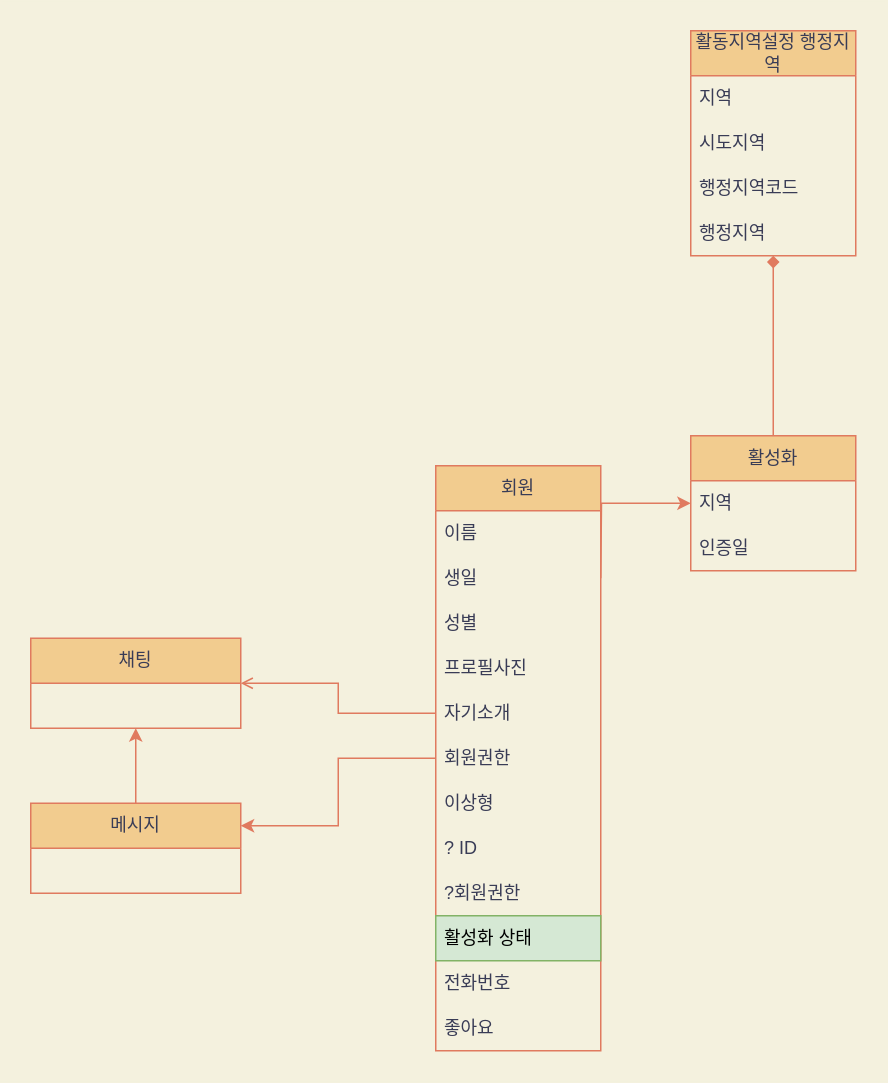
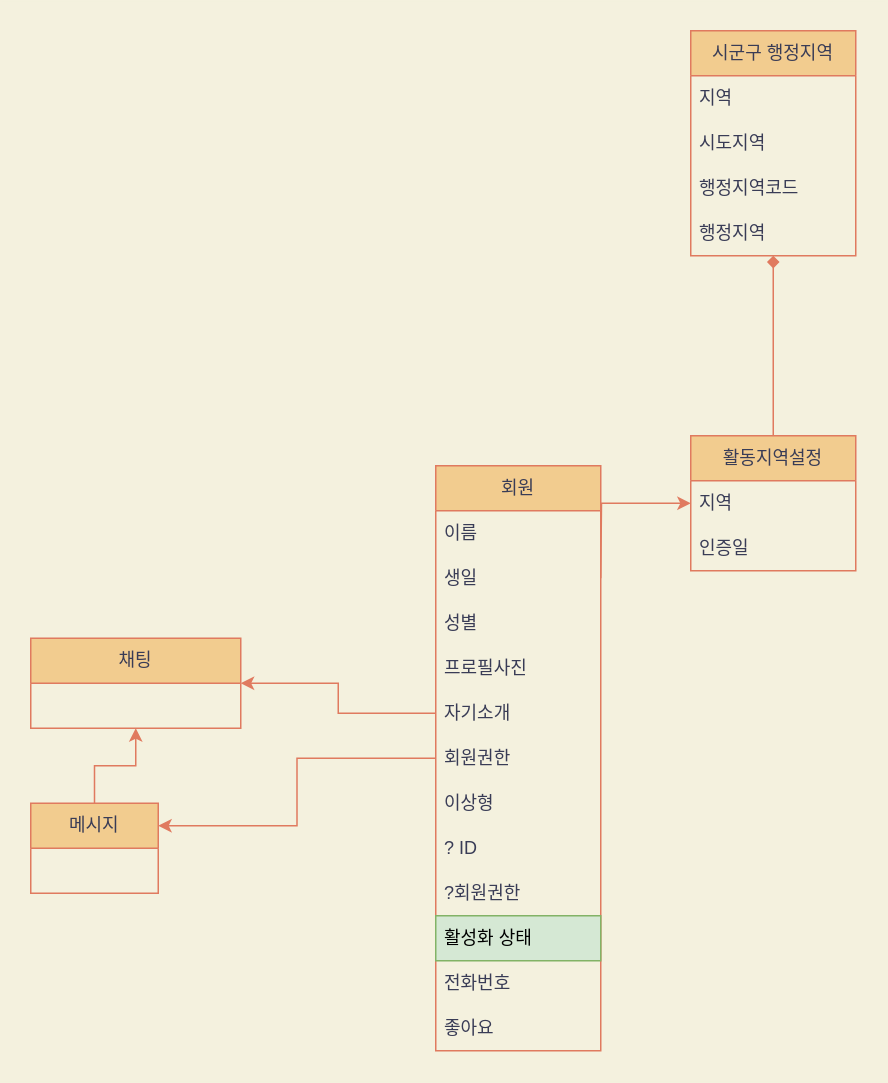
(773, 53) -> (773, 53)
(773, 458) -> (773, 458)
(249, 683) -> (252, 683)
(136, 848) -> (95, 848)
